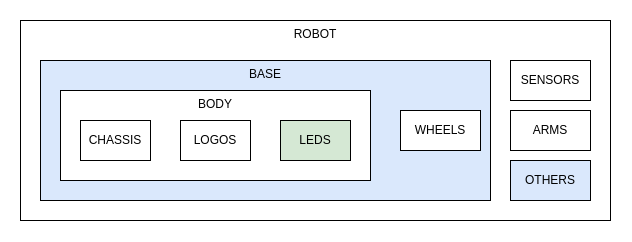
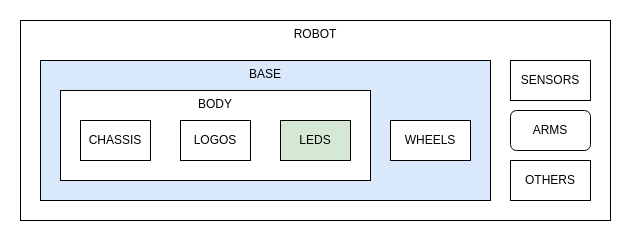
(441, 131) -> (431, 141)
(551, 131) -> (551, 131)
(551, 181) -> (551, 181)
